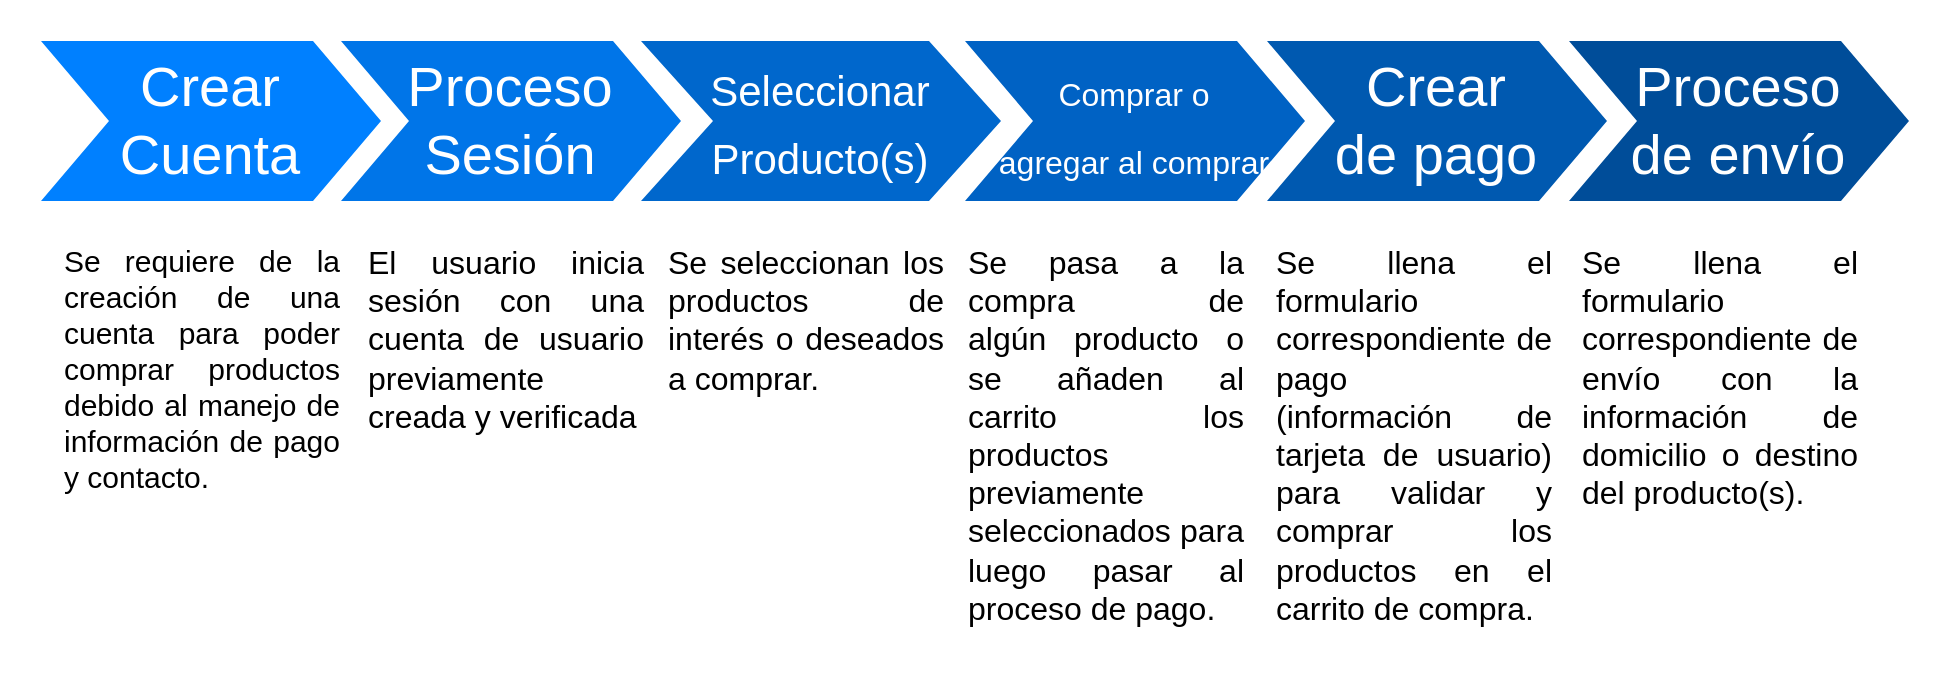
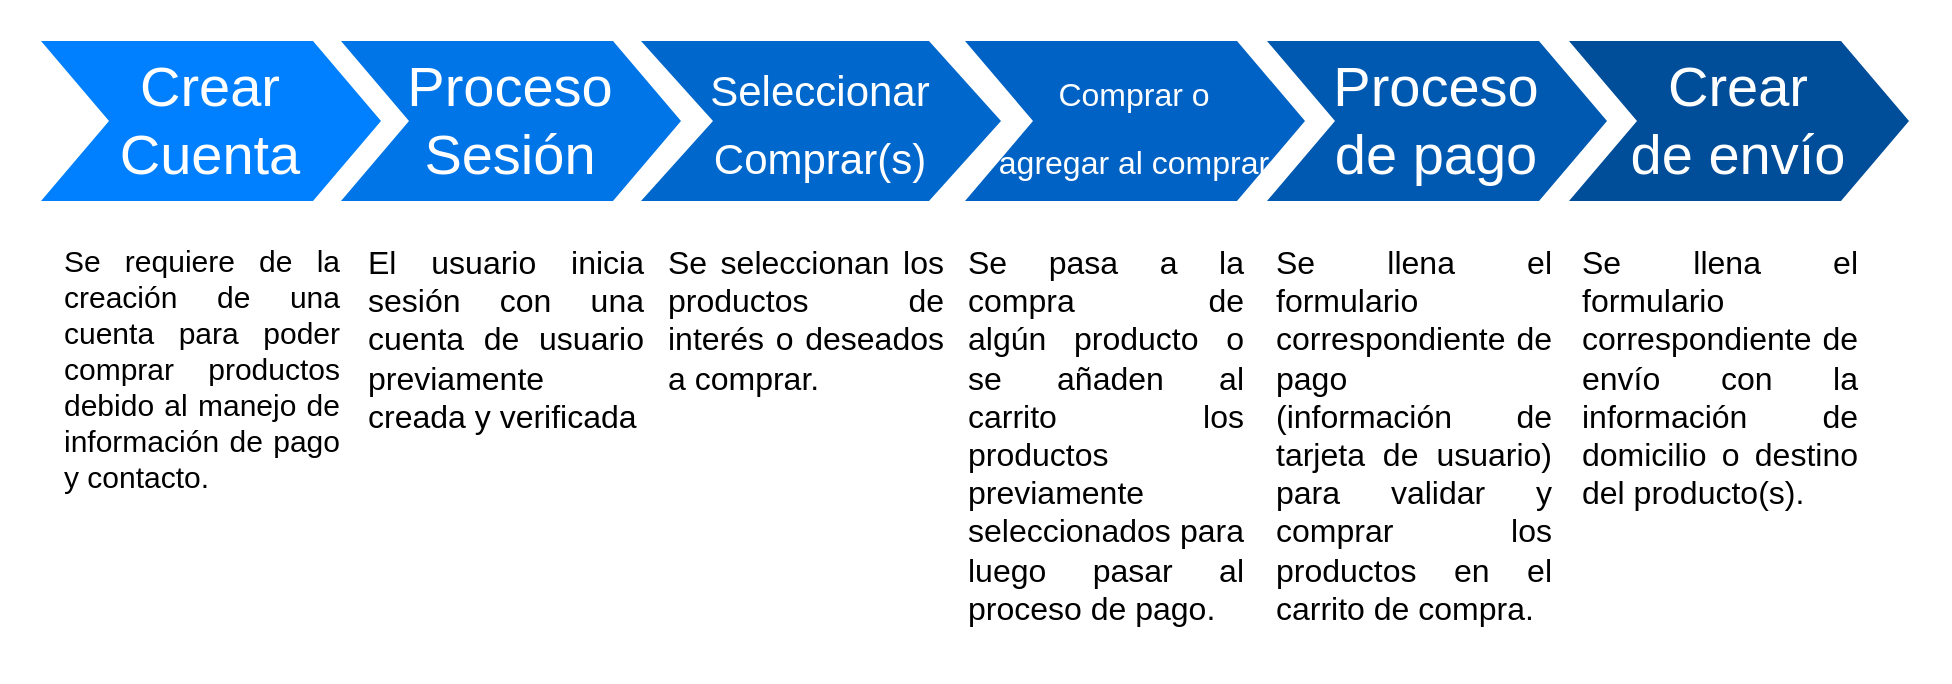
(821, 121) -> (821, 121)
(1437, 121) -> (1437, 121)
(1739, 121) -> (1739, 121)
